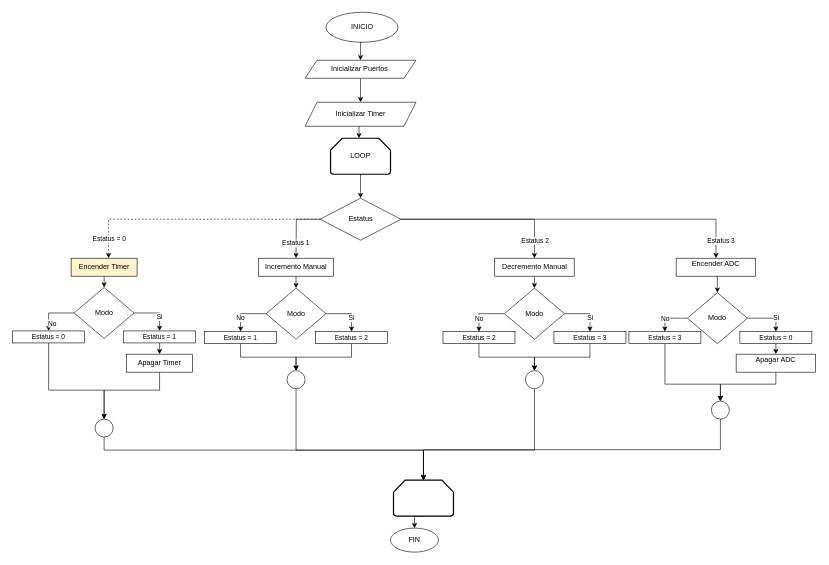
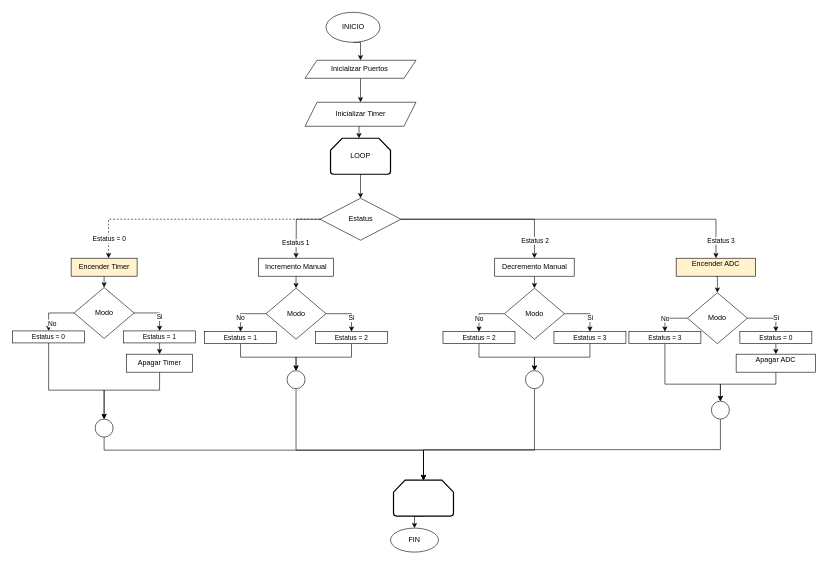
(362, 27) -> (353, 27)
(716, 267) -> (716, 267)
